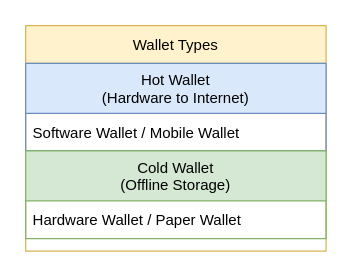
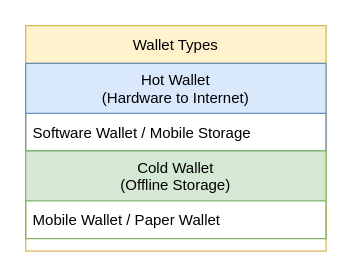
(143, 133) -> (151, 133)
(143, 220) -> (131, 220)
